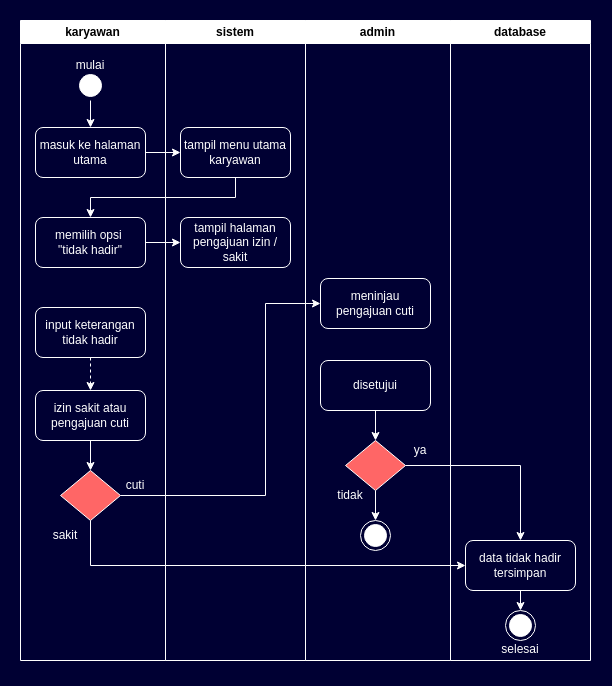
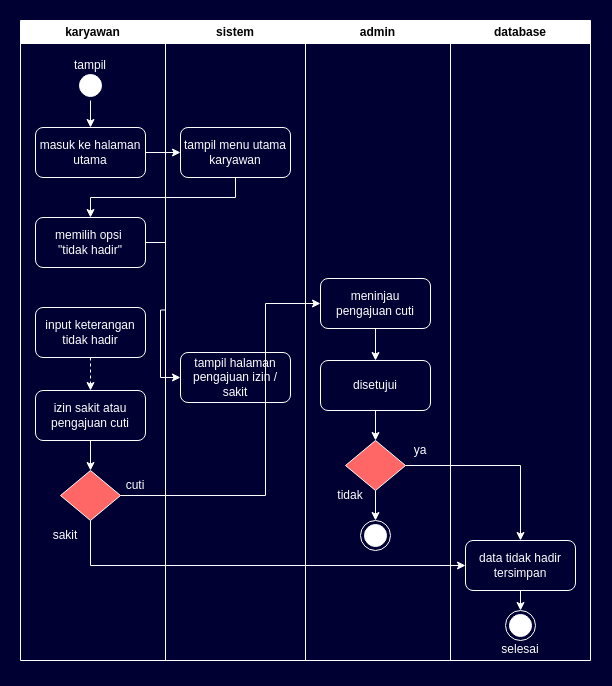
(91, 66) -> (91, 66)
(236, 243) -> (236, 378)
none -> (376, 341)
